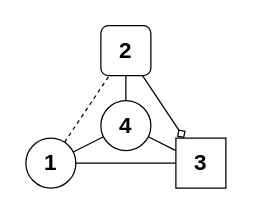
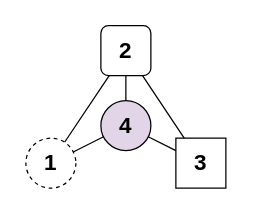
(87, 109) -> (87, 109)
(126, 126) -> (126, 126)
(178, 129) -> (181, 133)
(51, 163) -> (51, 163)
(126, 163) -> none
